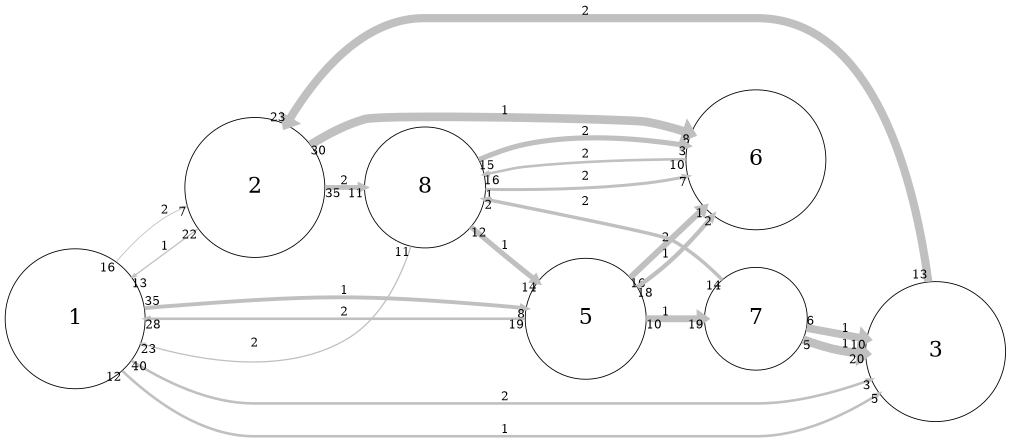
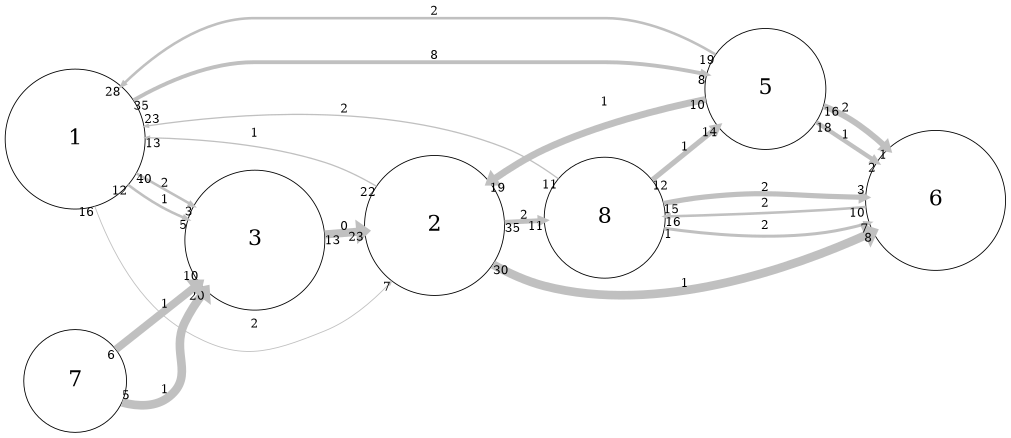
(586, 12) -> (345, 227)
(612, 225) -> none
(345, 291) -> (435, 56)
(673, 319) -> (595, 129)
